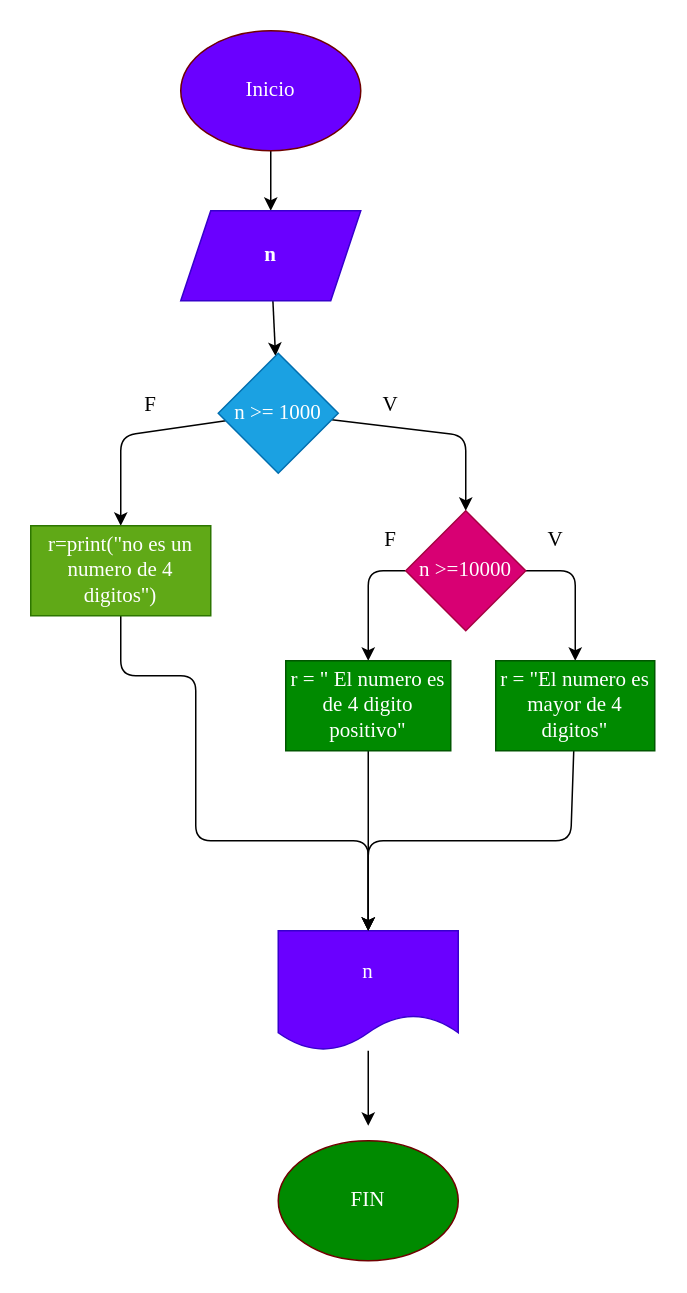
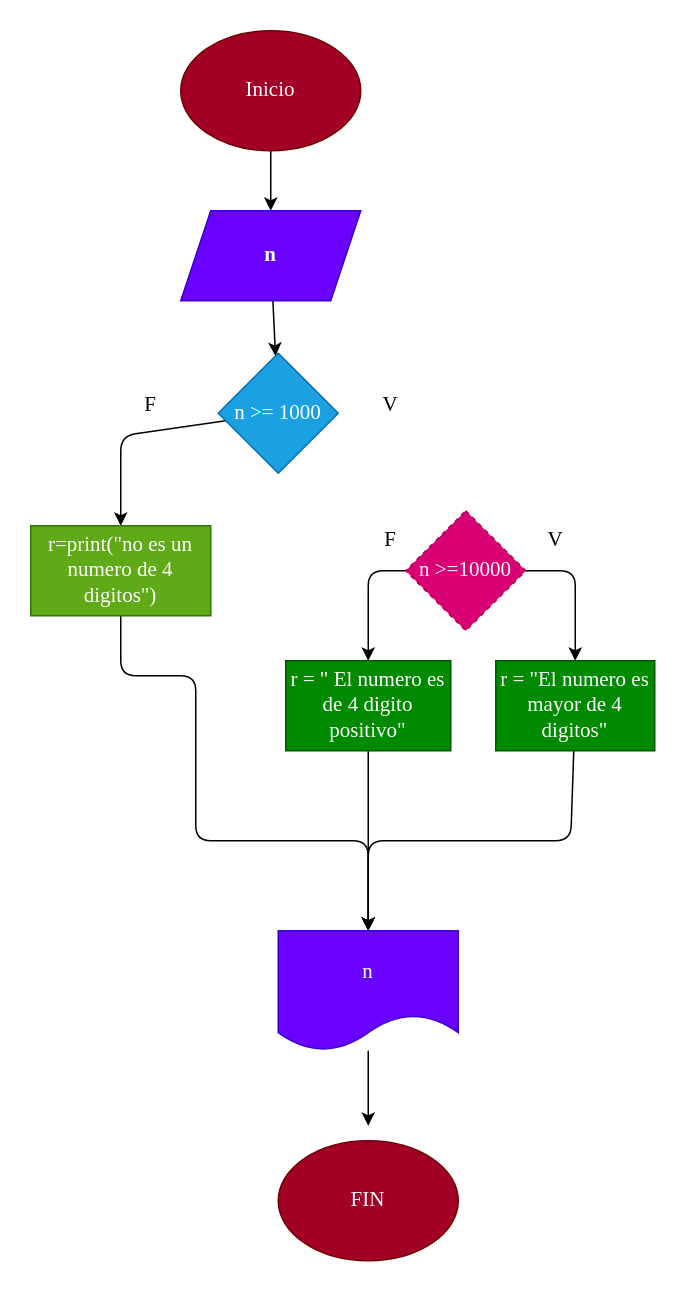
(271, 91) -> (271, 91)
(426, 431) -> none
(466, 571) -> (466, 571)
(368, 1201) -> (368, 1201)
